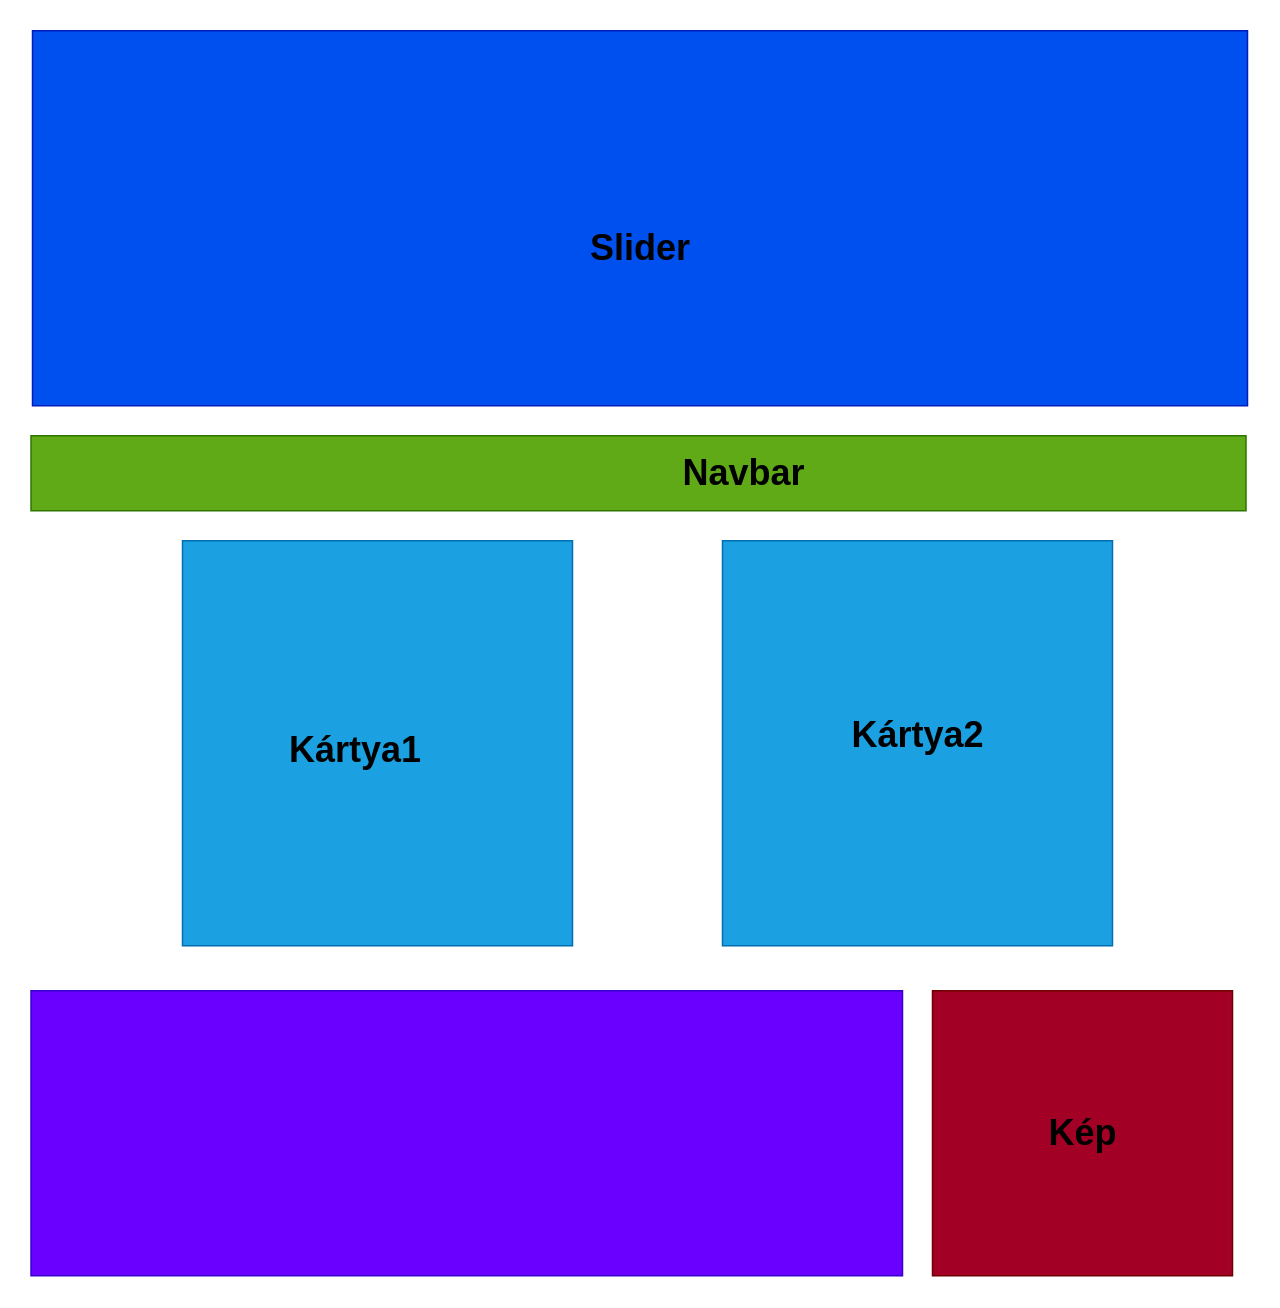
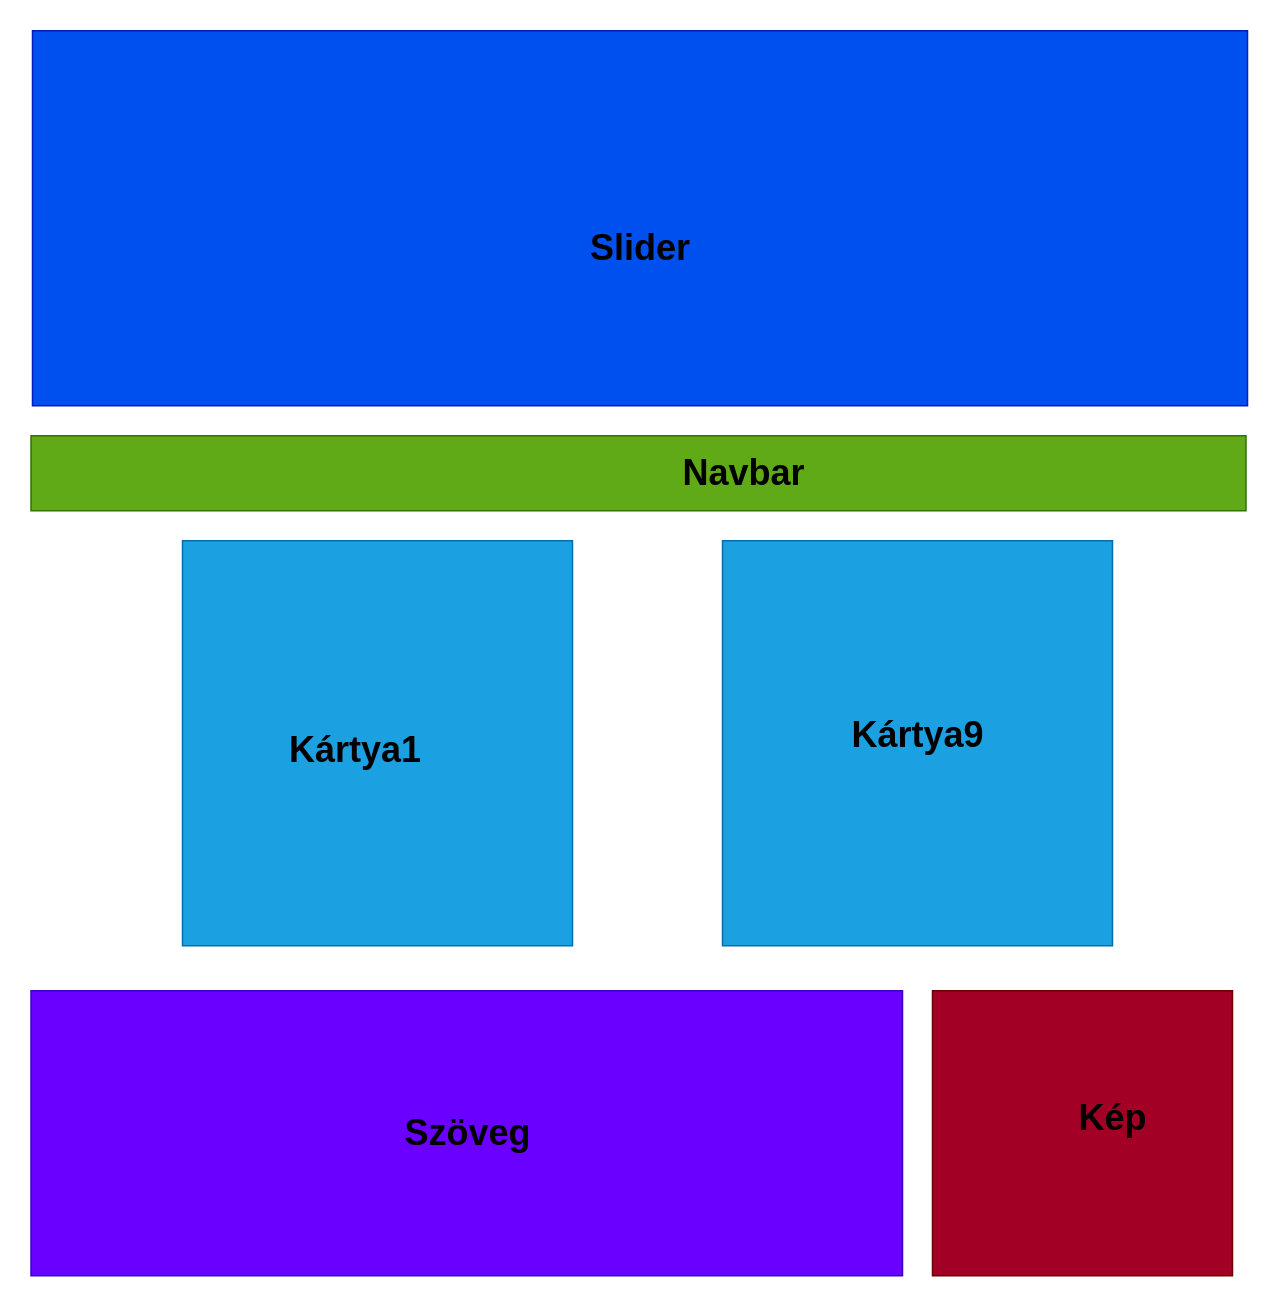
(918, 736) -> (918, 736)
none -> (467, 1133)
(1082, 1133) -> (1112, 1118)
